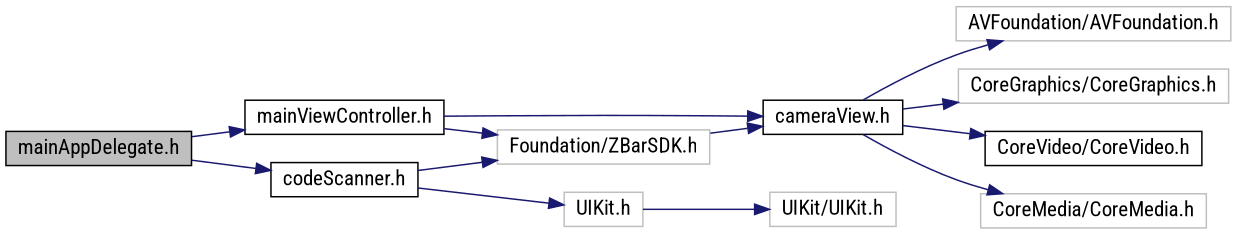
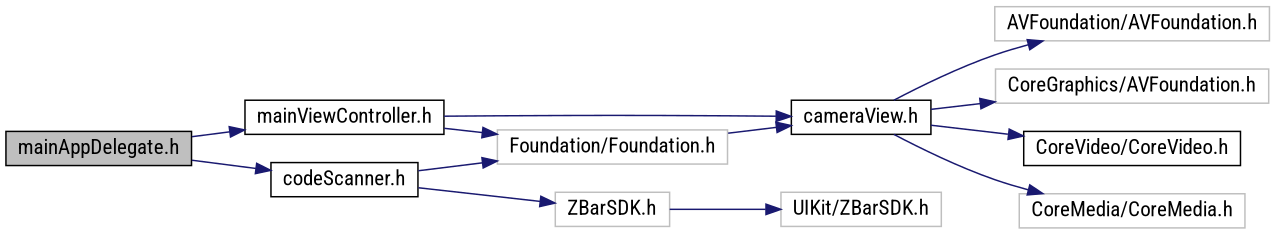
(1093, 86) -> (1132, 86)
(604, 147) -> (612, 147)
(604, 209) -> (612, 209)
(833, 209) -> (861, 209)
